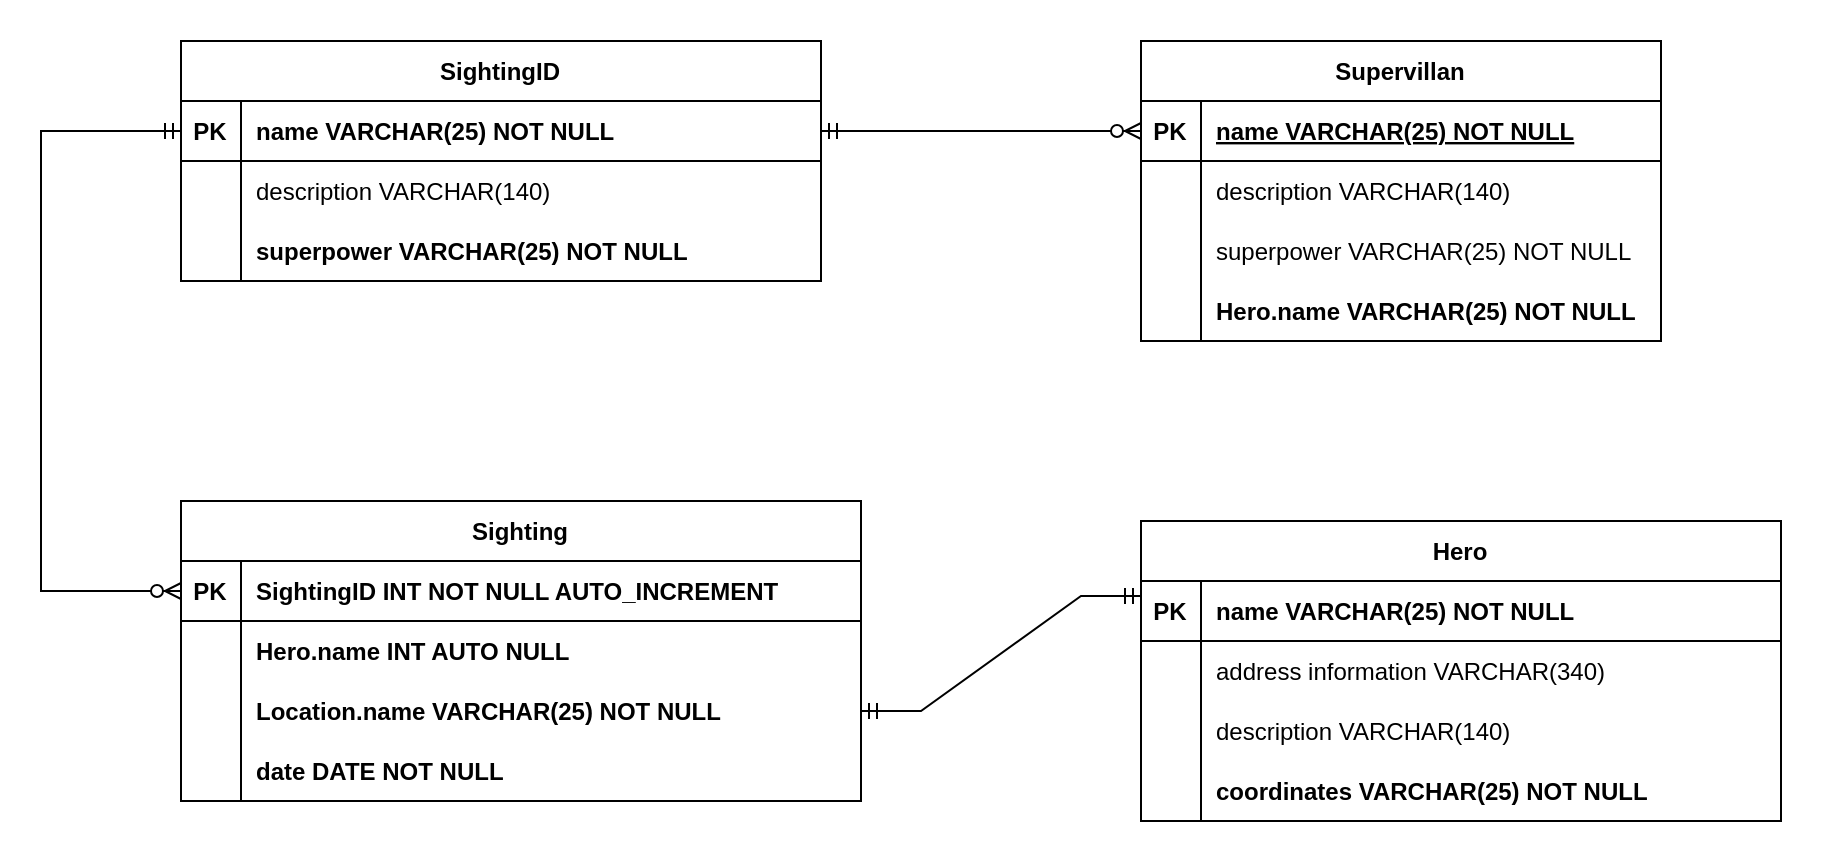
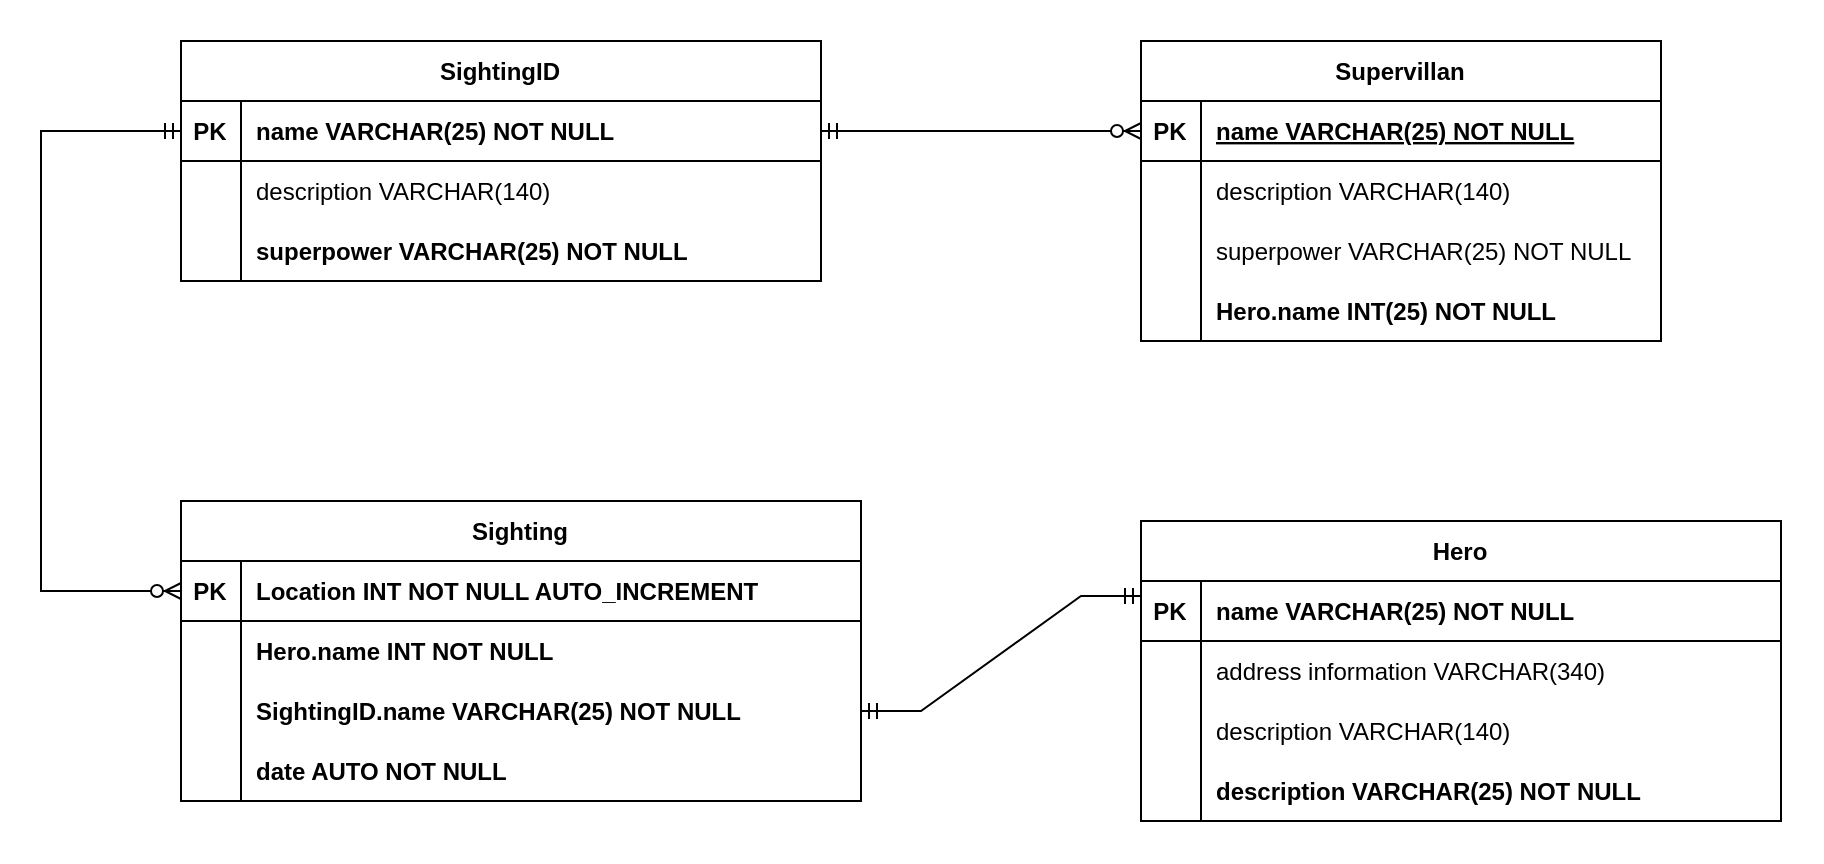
(1405, 312) -> (1378, 312)
(493, 592) -> (482, 592)
(398, 652) -> (391, 652)
(469, 712) -> (479, 712)
(368, 772) -> (368, 772)
(1419, 792) -> (1415, 792)
